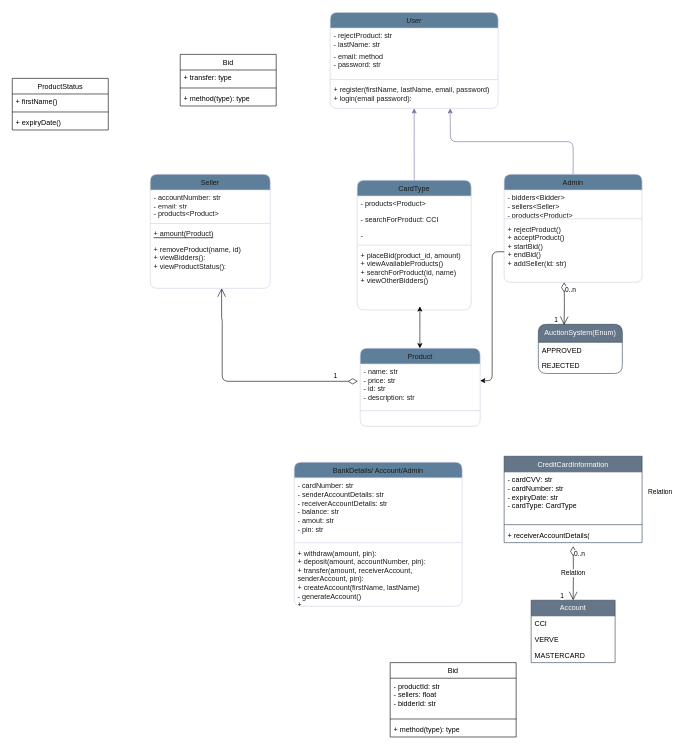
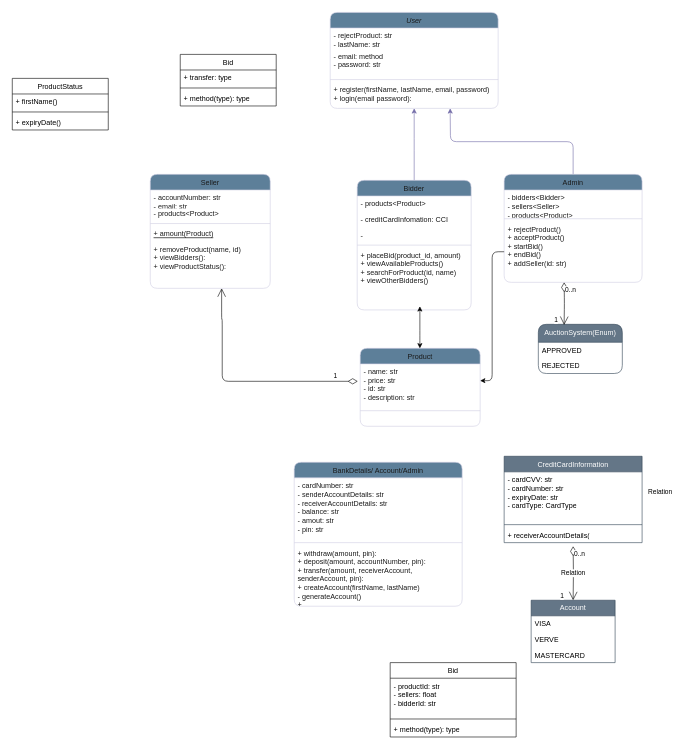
(414, 188) -> (414, 188)
(404, 220) -> (410, 220)
(541, 624) -> (543, 624)
